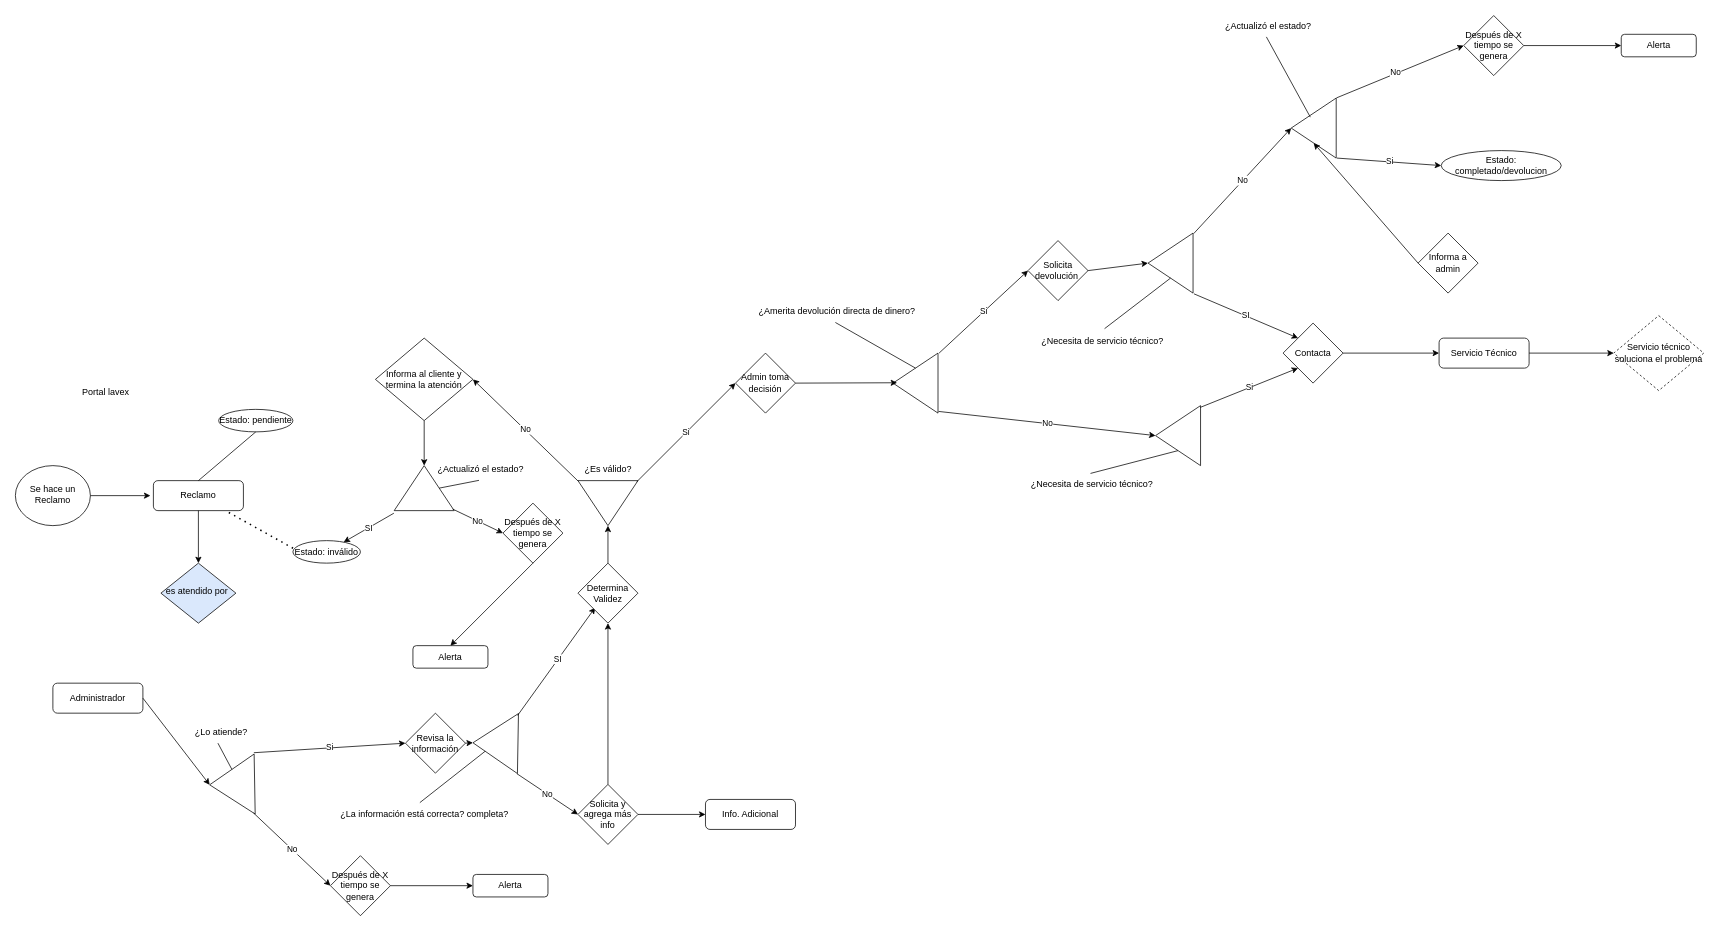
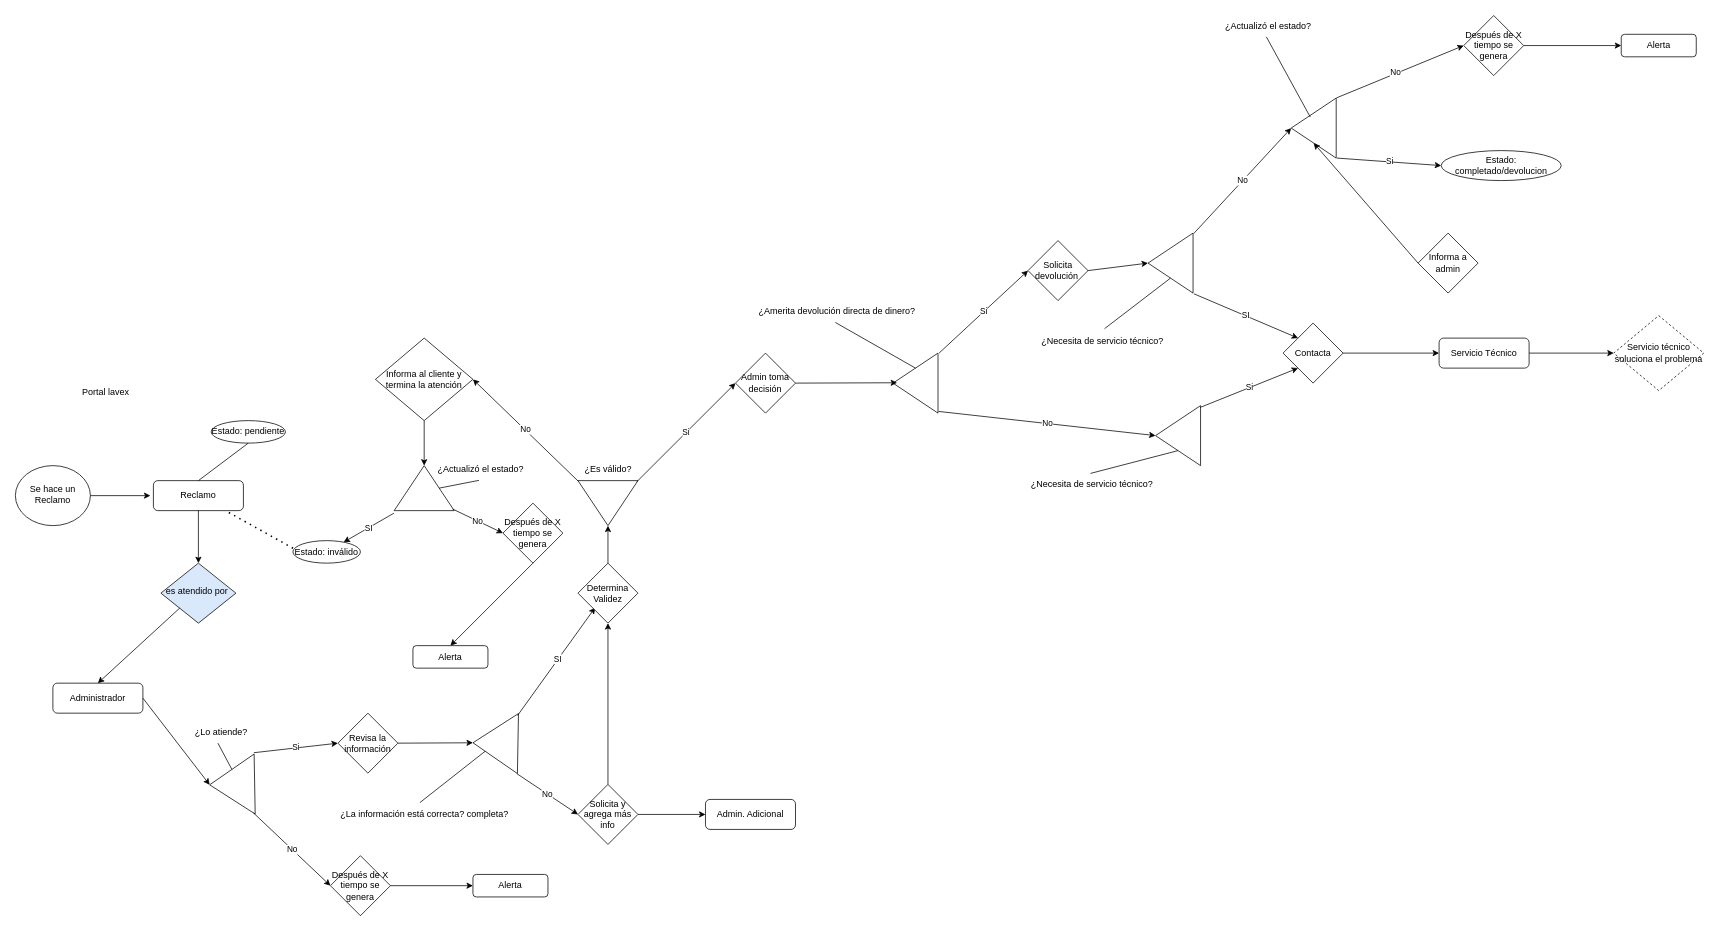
(256, 420) -> (248, 432)
none -> (141, 644)
(435, 743) -> (368, 743)
(750, 814) -> (750, 814)
